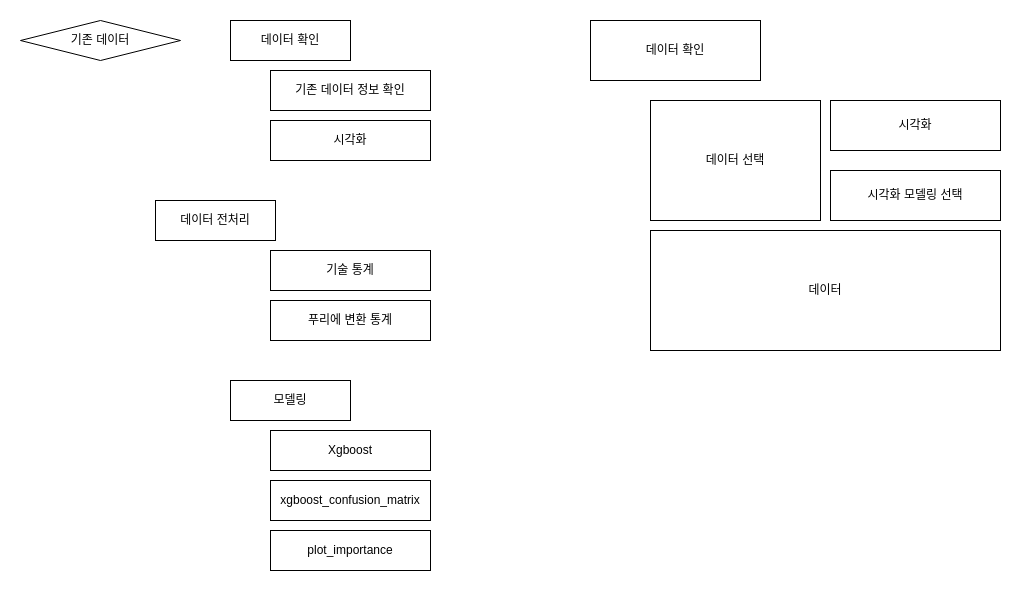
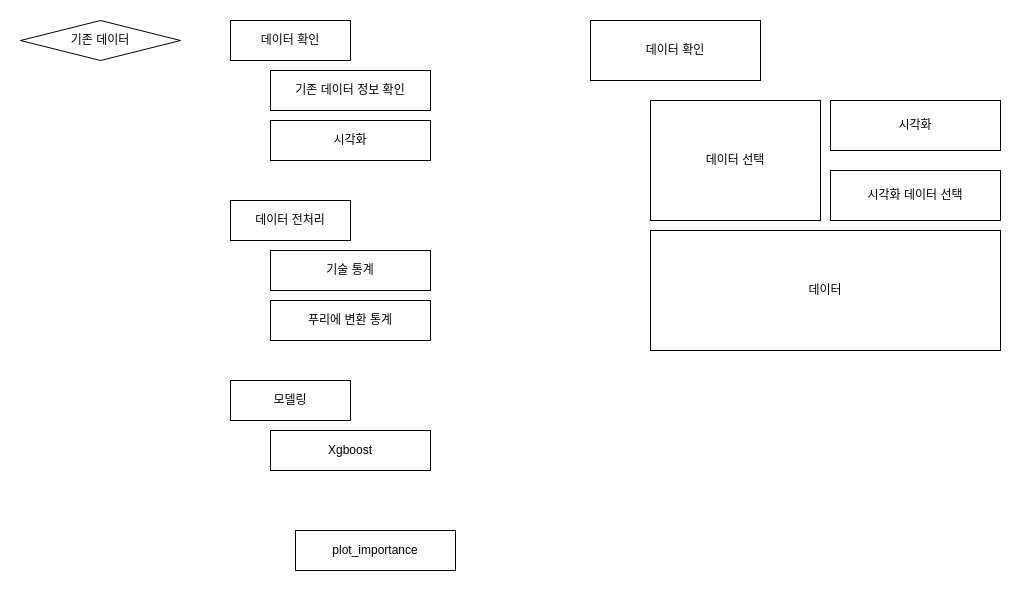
(916, 196) -> (916, 196)
(216, 221) -> (291, 221)
(351, 501) -> none
(351, 551) -> (376, 551)
